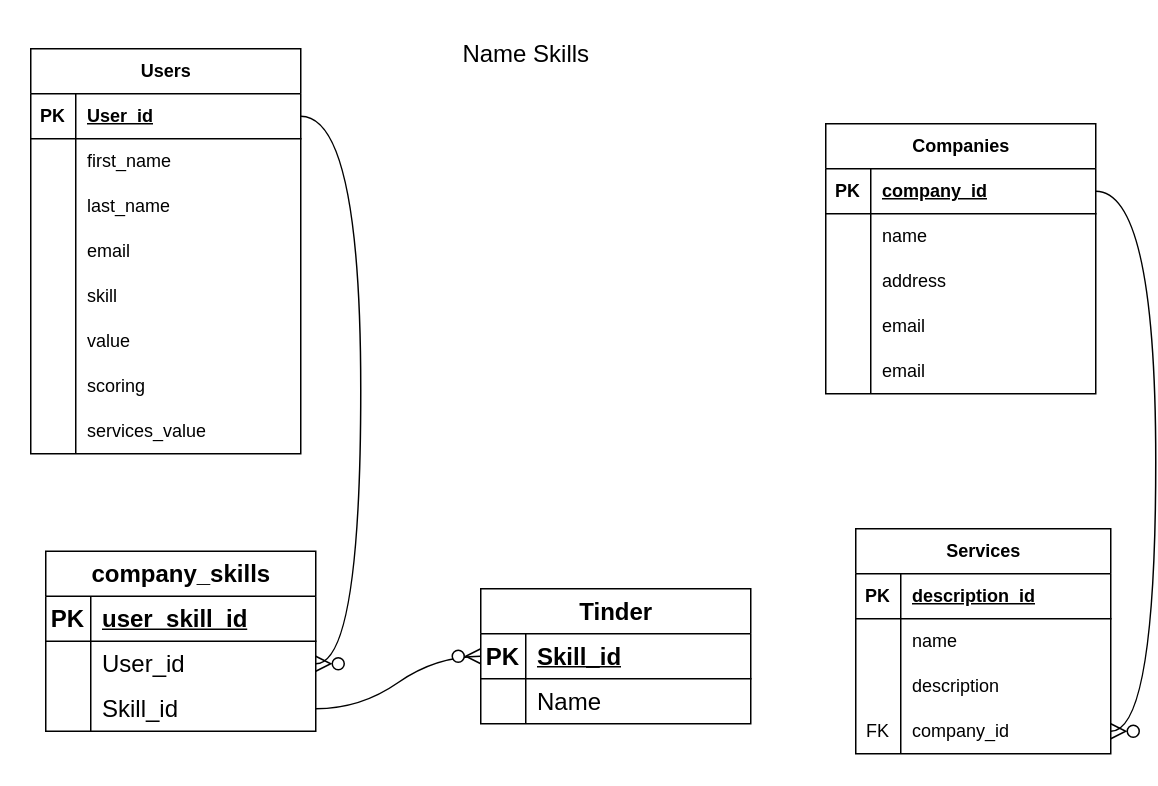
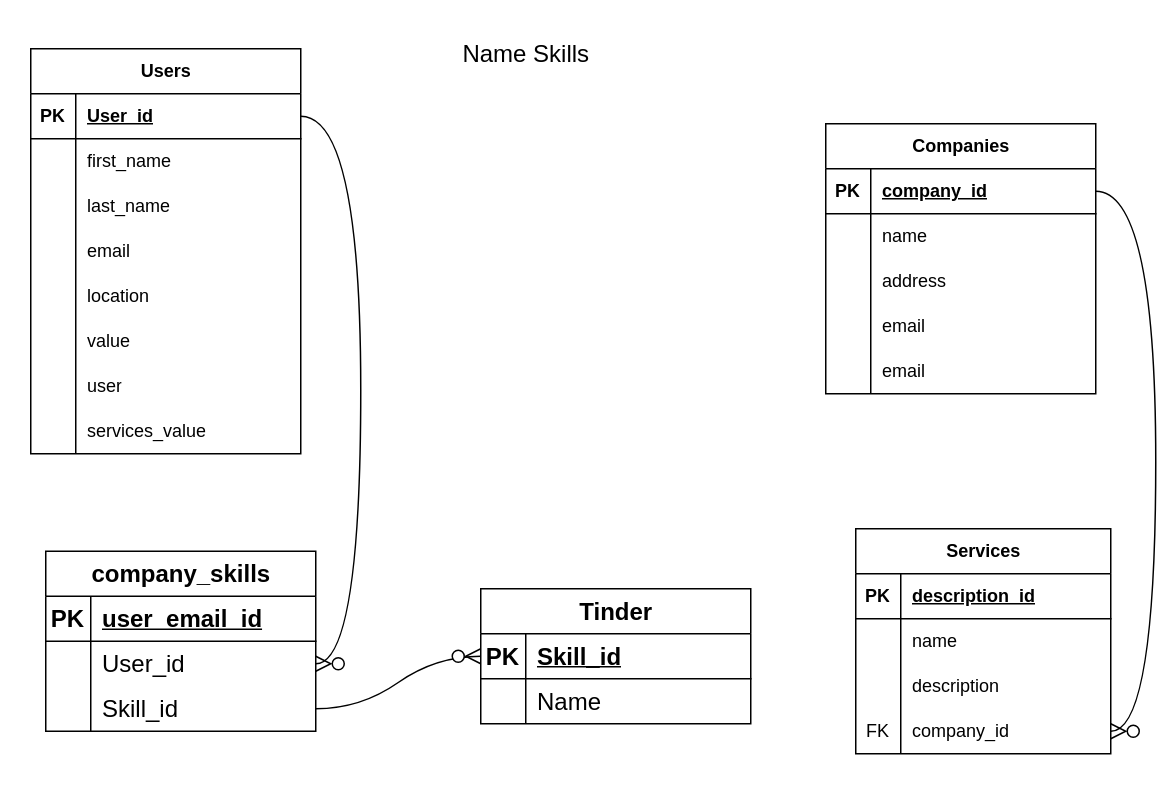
(106, 296) -> (123, 296)
(121, 386) -> (108, 386)
(178, 619) -> (181, 619)
